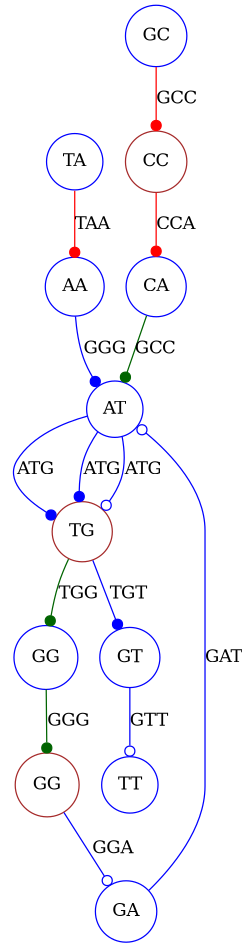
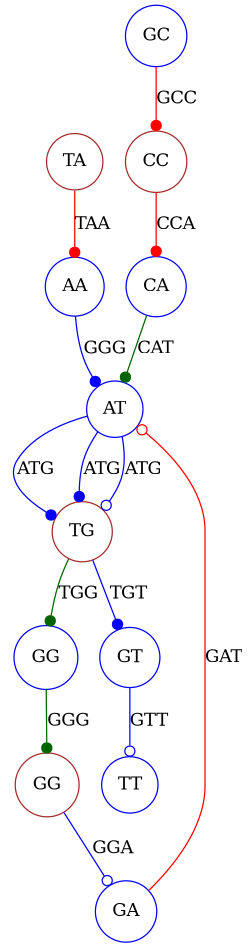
(75, 162) -> (75, 162)
(156, 349) -> (156, 349)
(205, 660) -> (205, 660)
